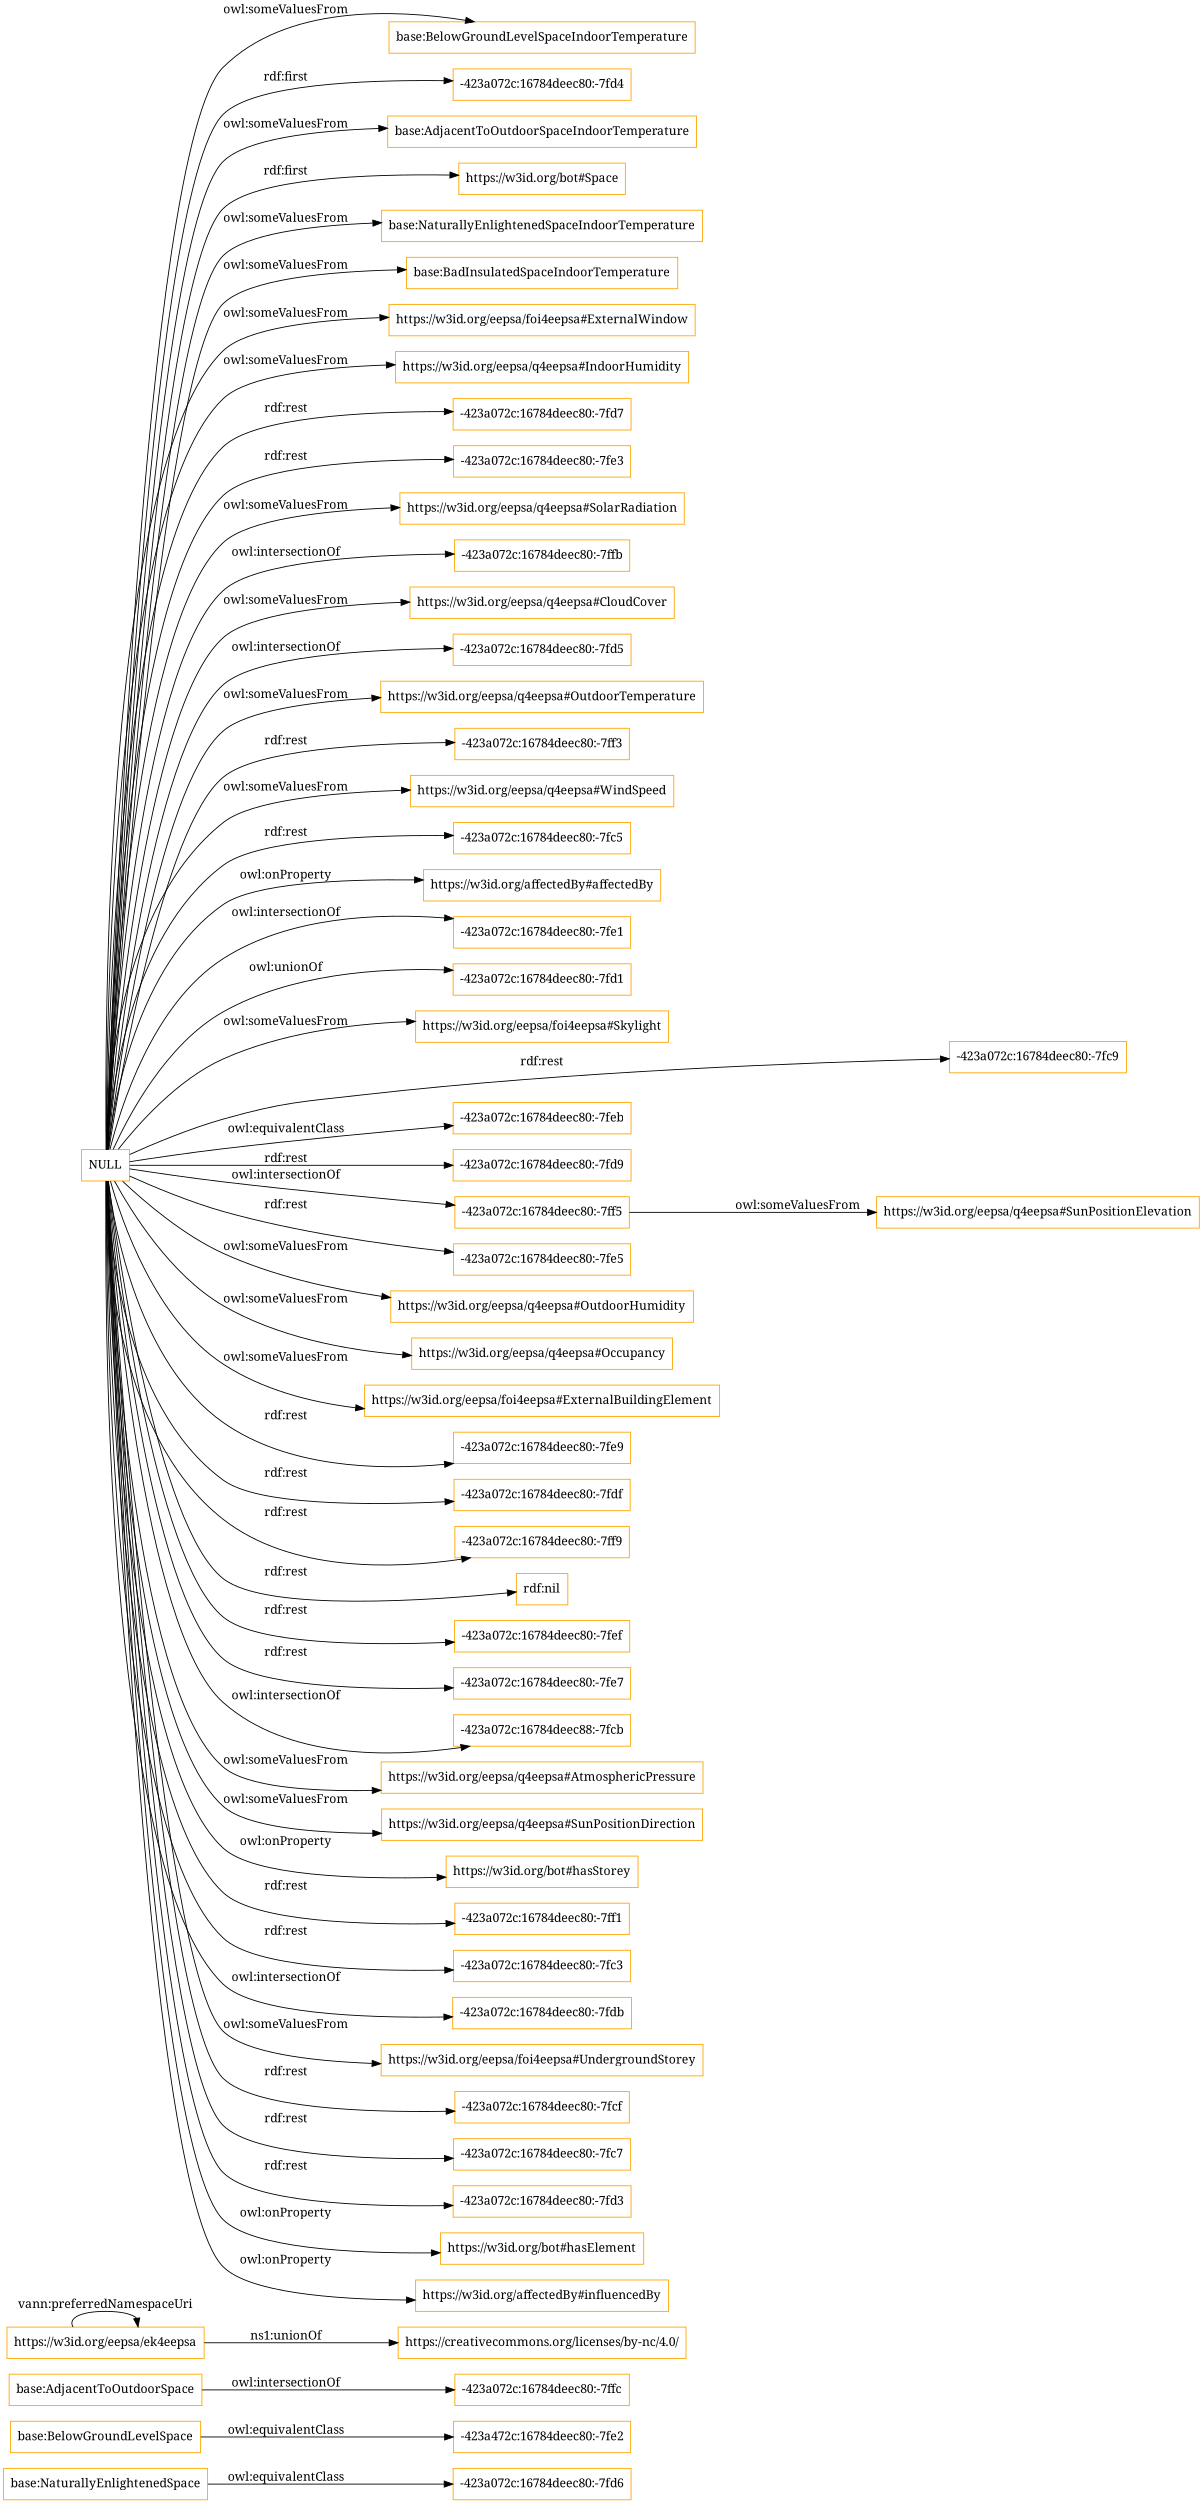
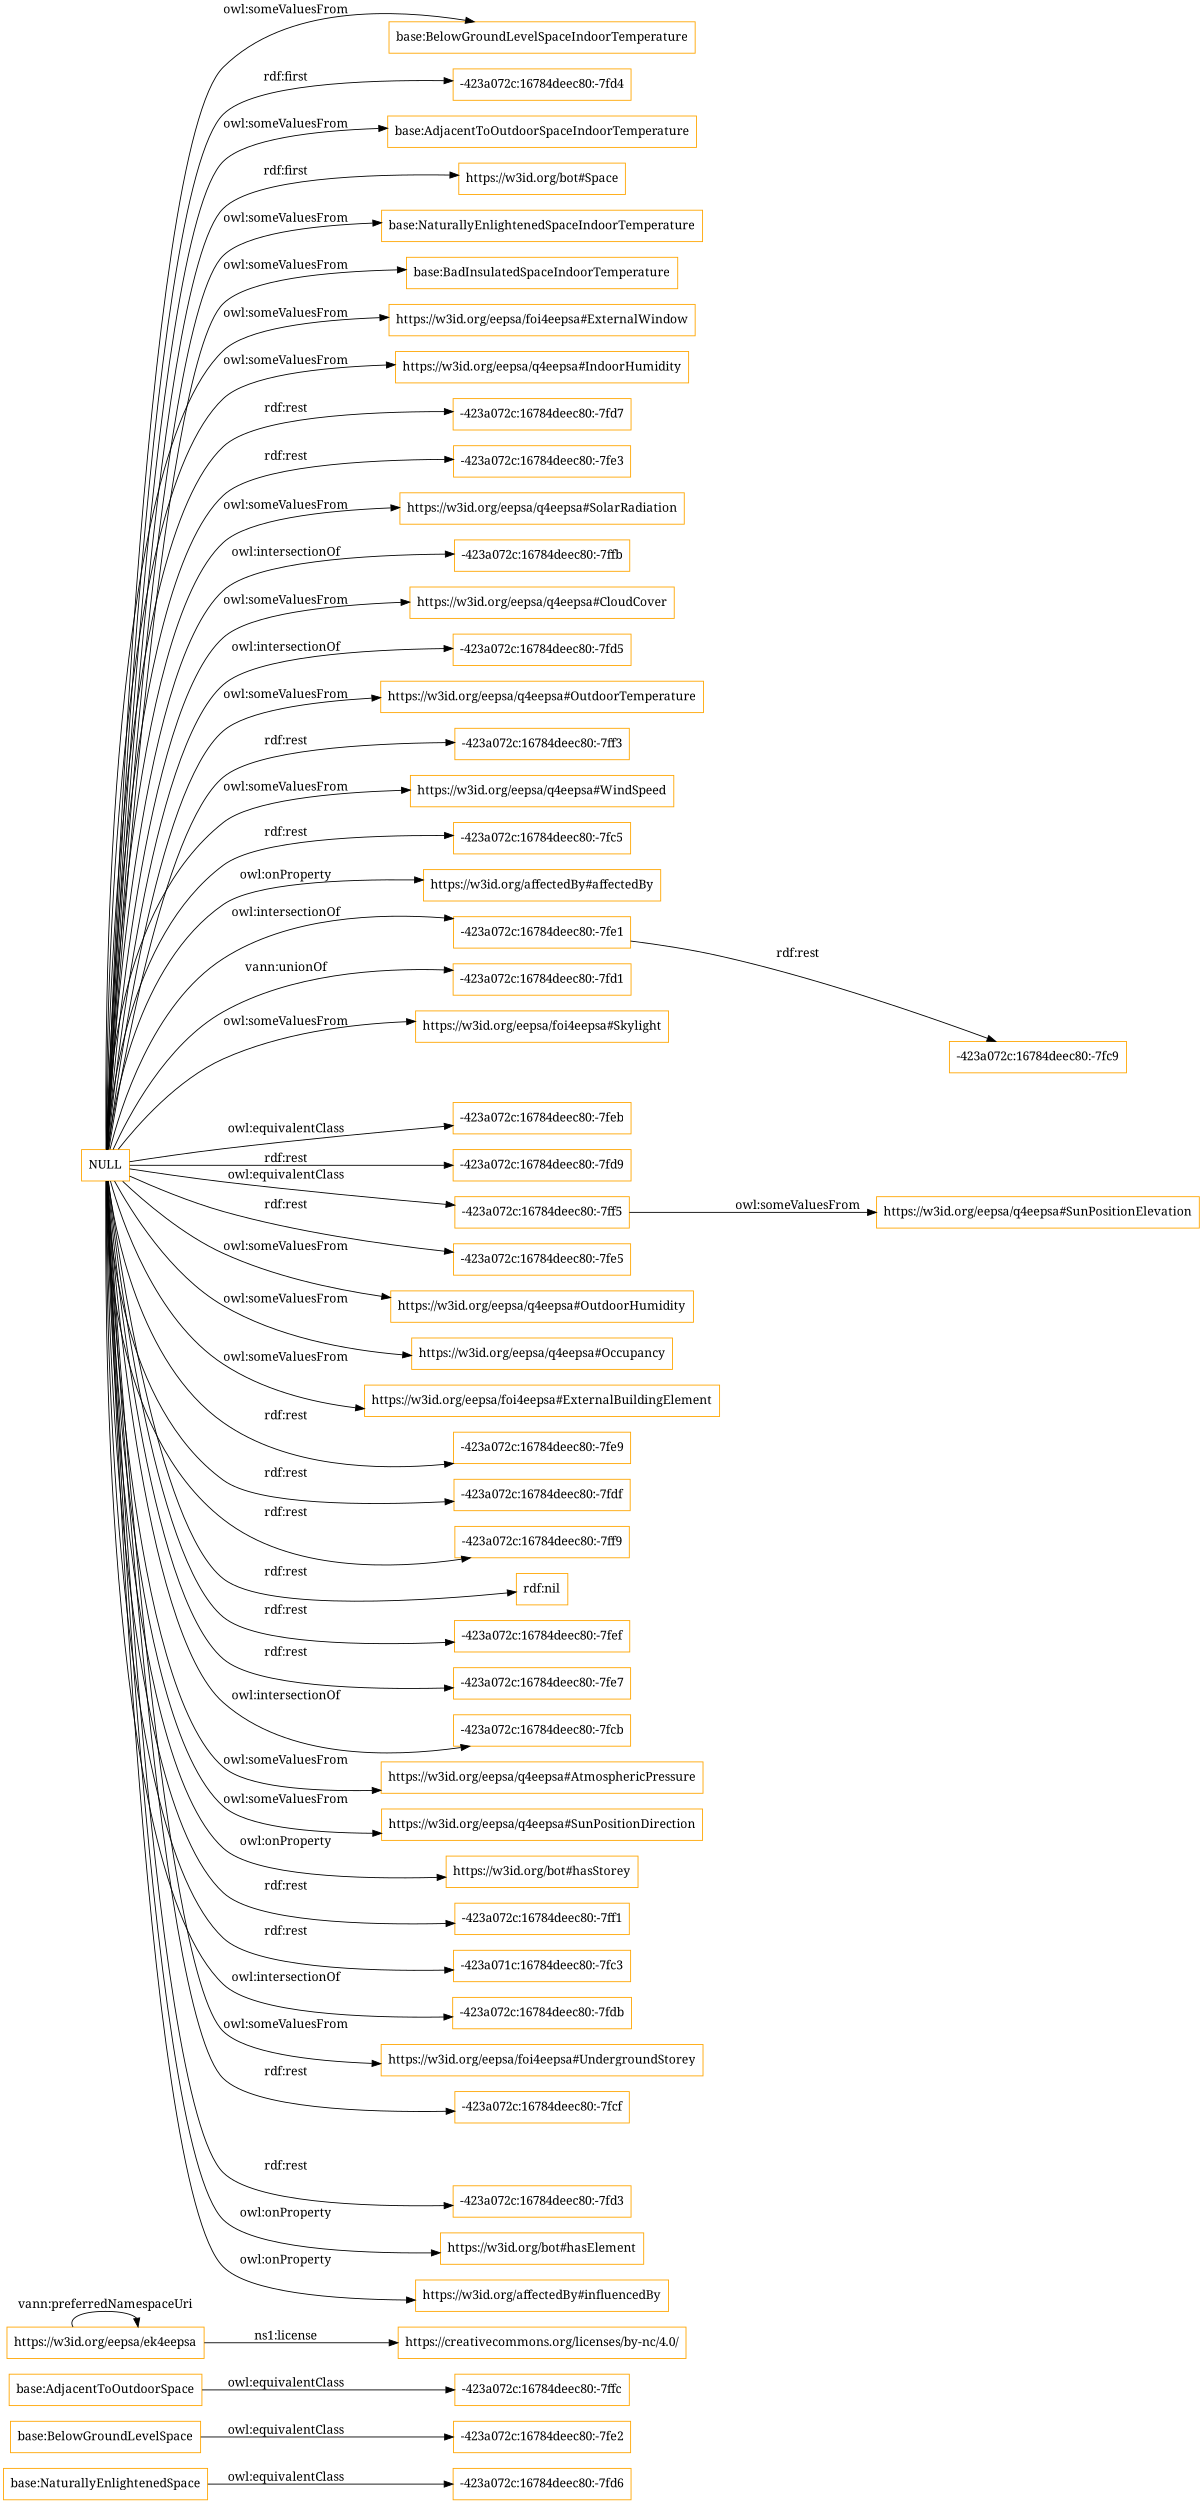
(286, 968) -> (286, 968)
(530, 1079) -> (812, 980)
(286, 1175) -> (286, 1175)
(542, 1730) -> (542, 1730)
(542, 1966) -> (542, 1966)
(542, 2154) -> none
(286, 2336) -> (286, 2336)
(286, 2383) -> (286, 2383)
(542, 2437) -> (542, 2437)
